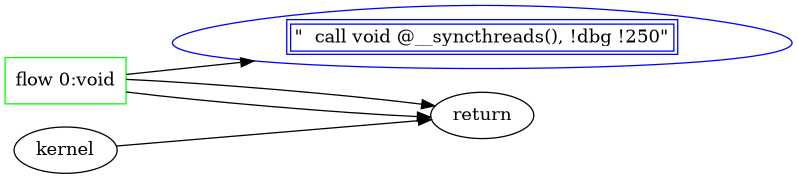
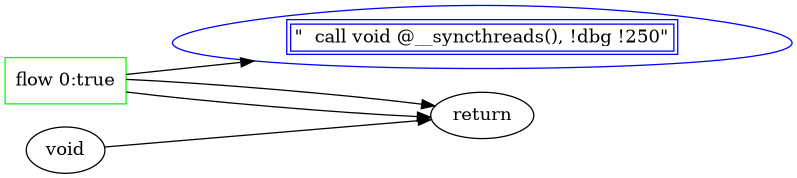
(66, 81) -> (66, 81)
(66, 150) -> (66, 150)
